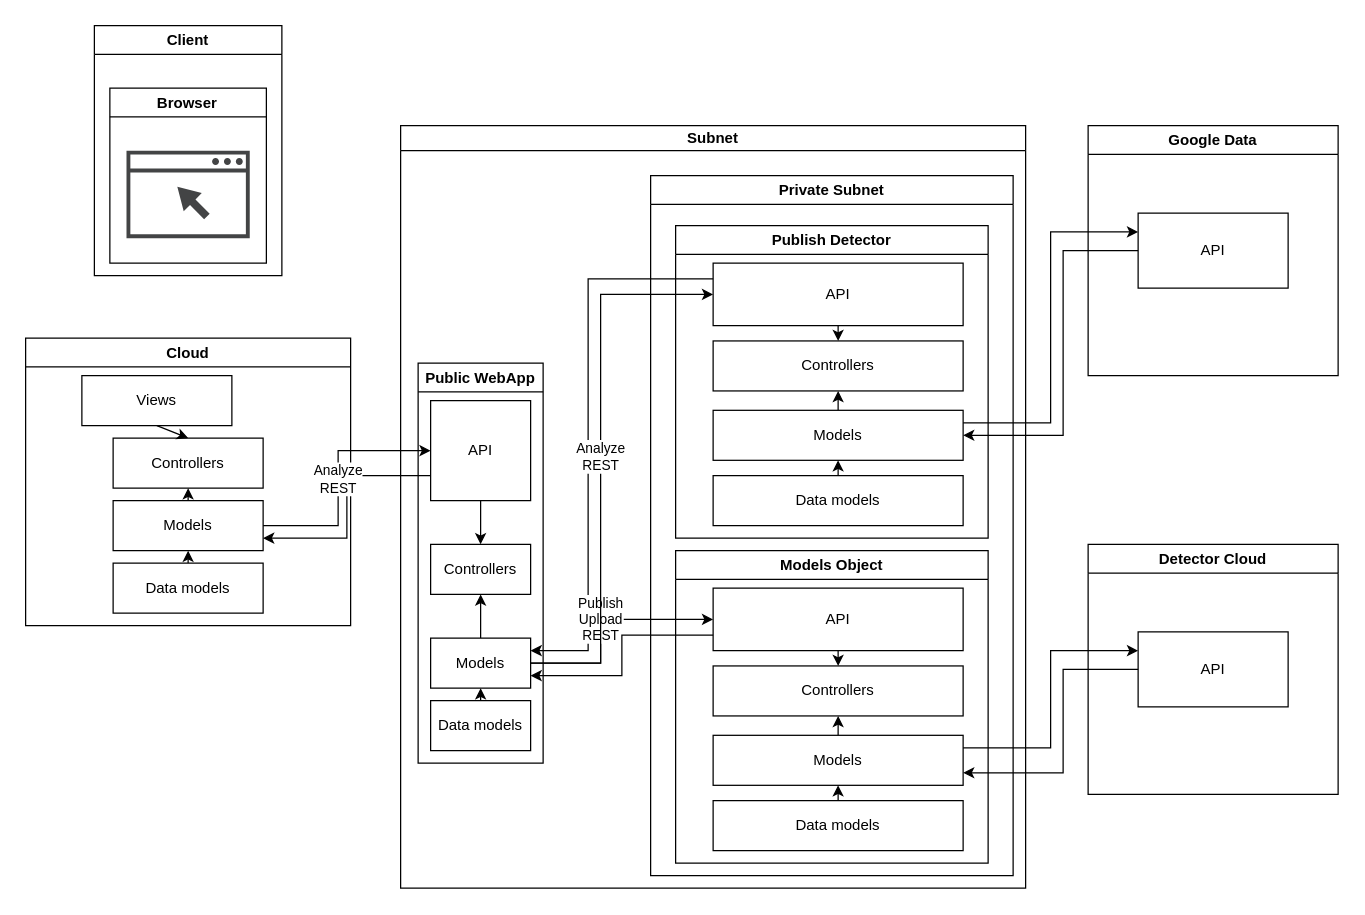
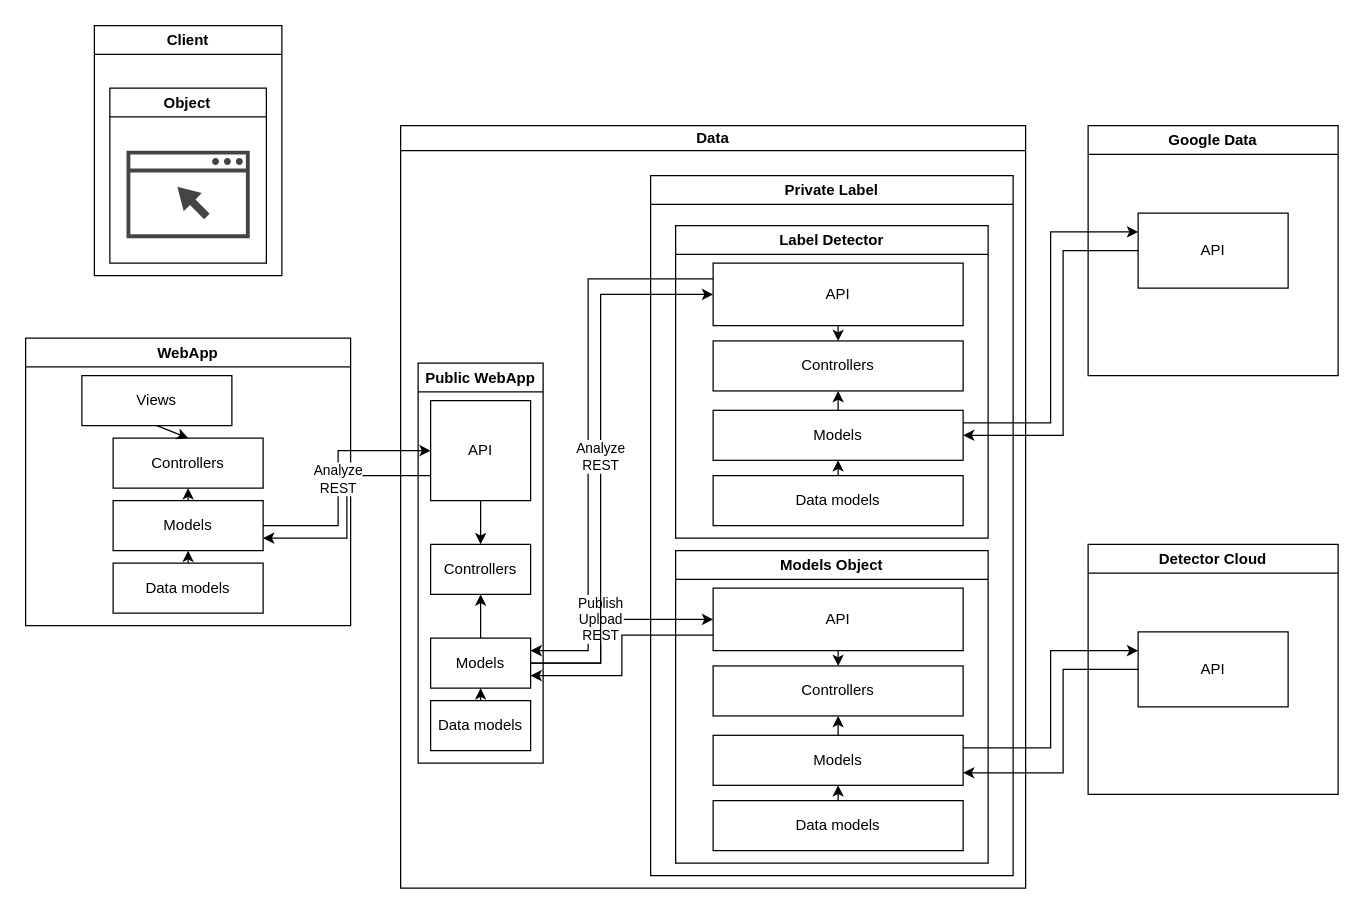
(188, 103) -> (188, 103)
(713, 138) -> (713, 138)
(832, 191) -> (832, 191)
(832, 241) -> (832, 241)
(188, 353) -> (188, 353)
